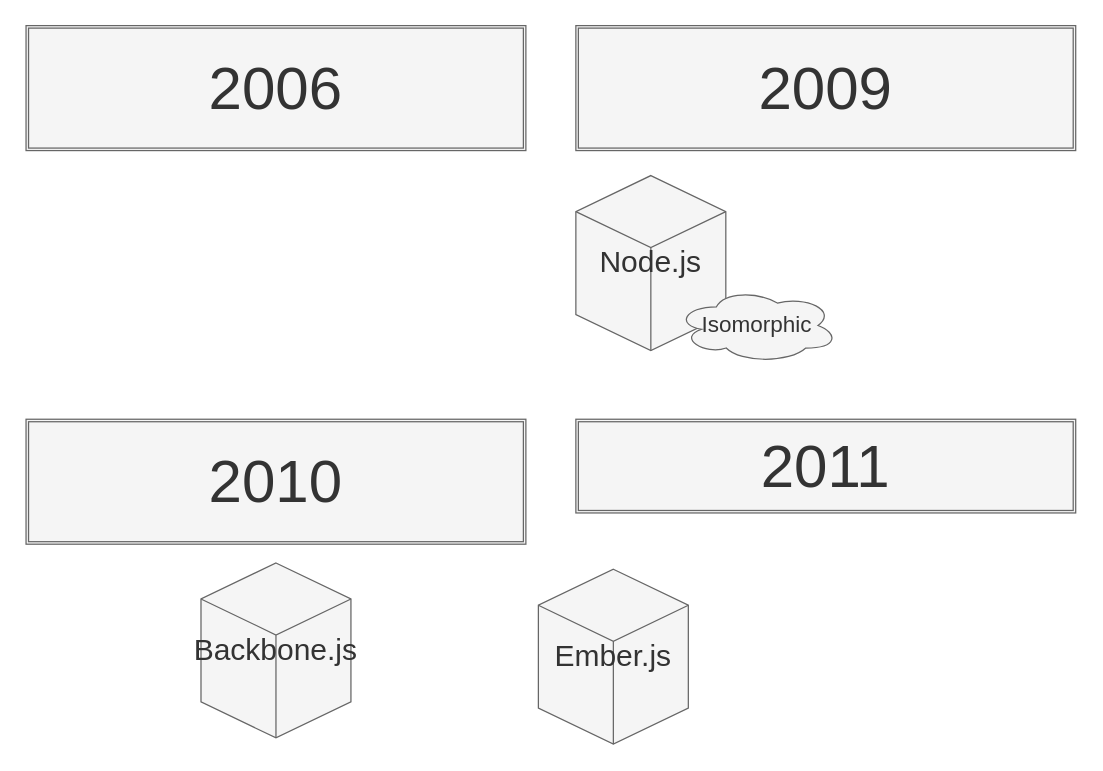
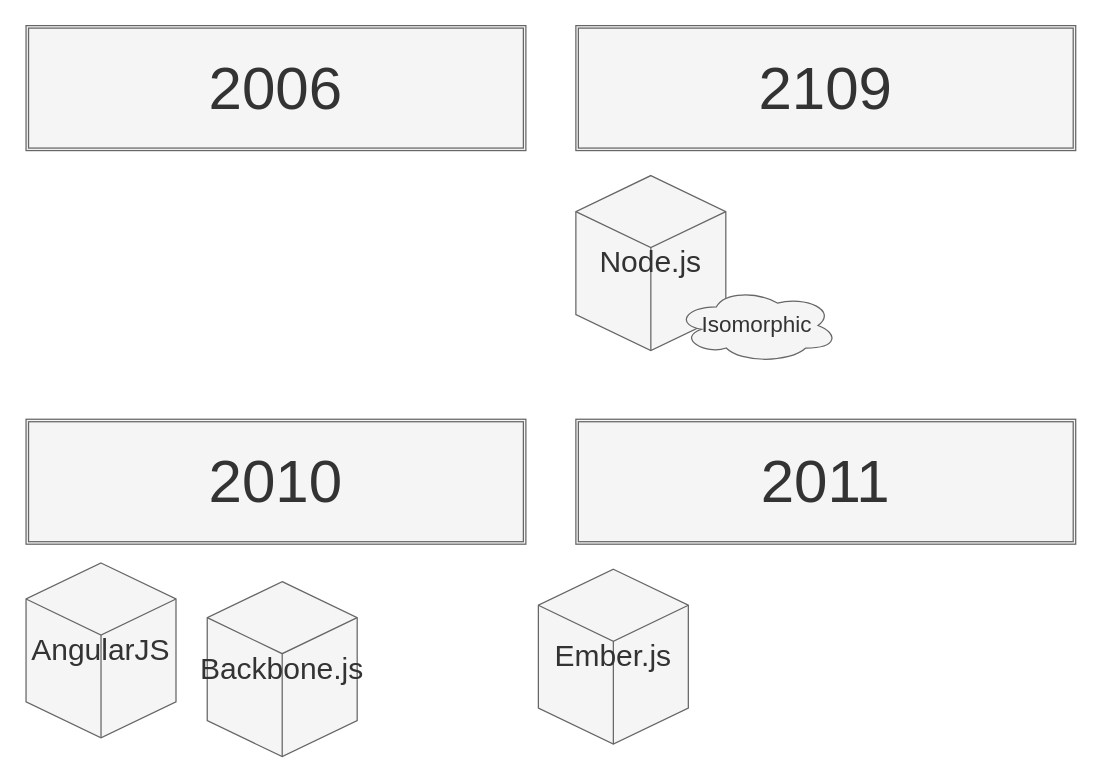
(826, 88) -> (826, 88)
(826, 466) -> (826, 482)
none -> (101, 651)
(276, 651) -> (282, 669)
